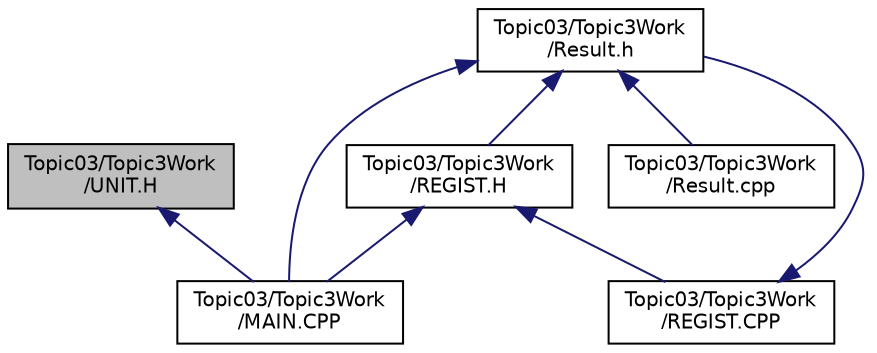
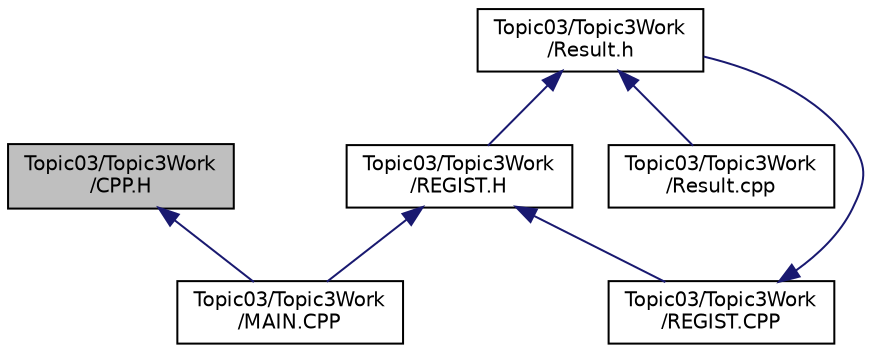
(330, 142) -> none
(121, 176) -> (121, 176)
